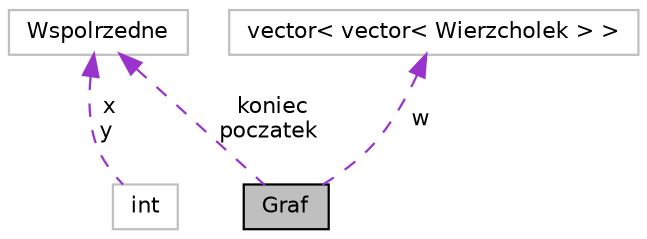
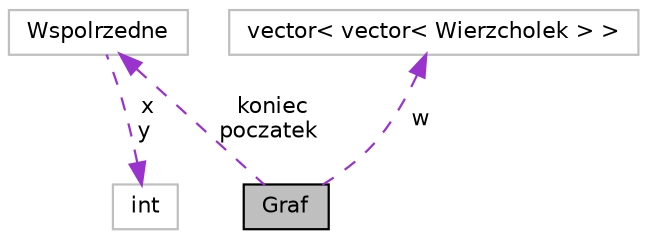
(93, 135) -> (124, 108)
